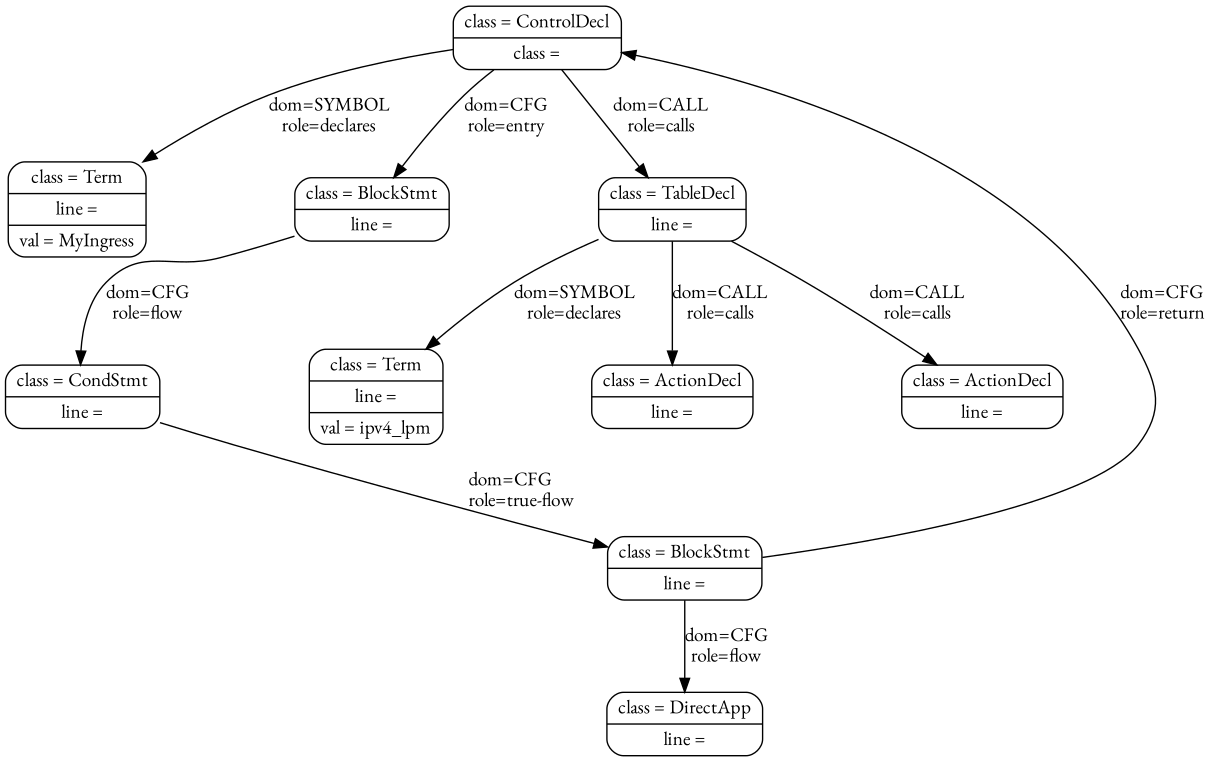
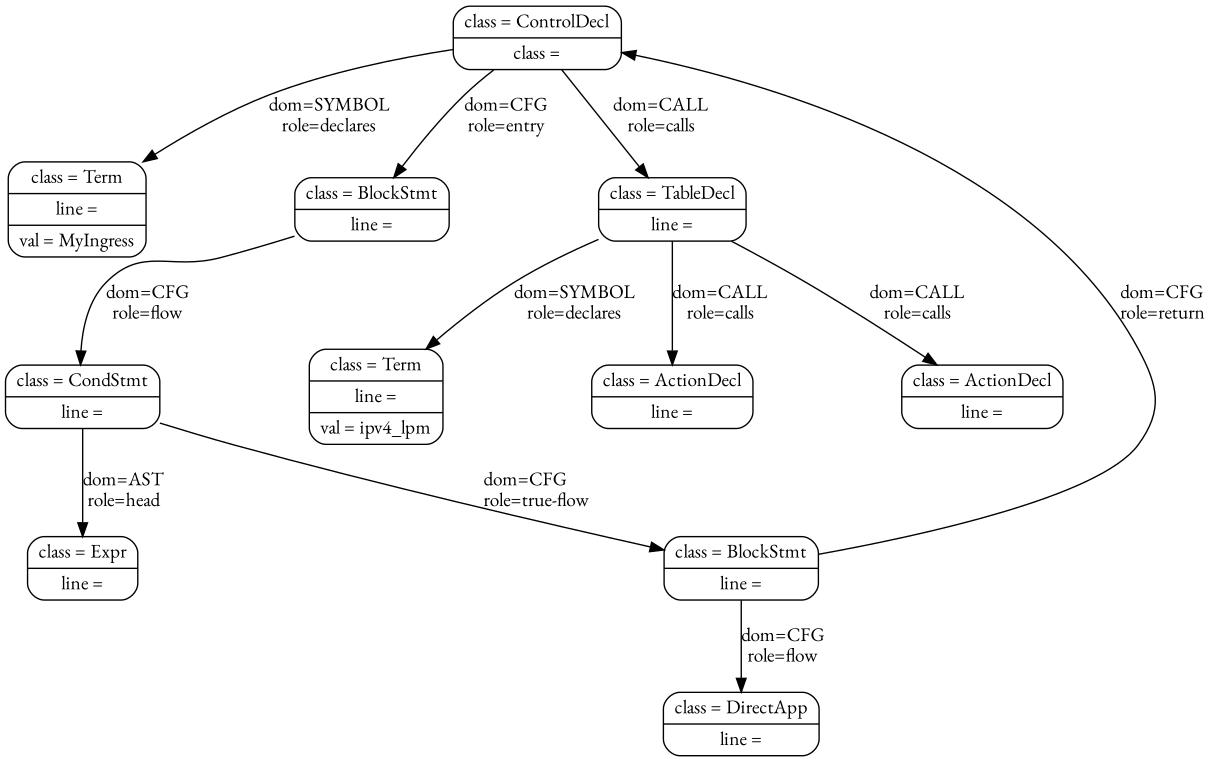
none -> (83, 568)
